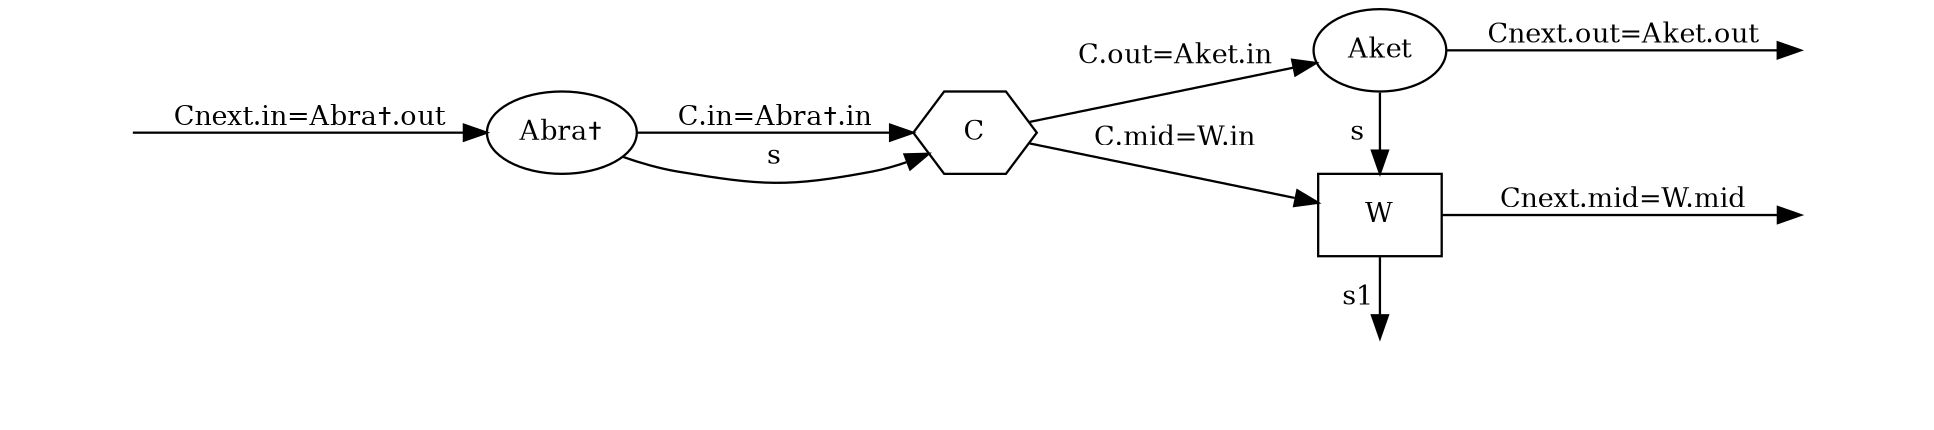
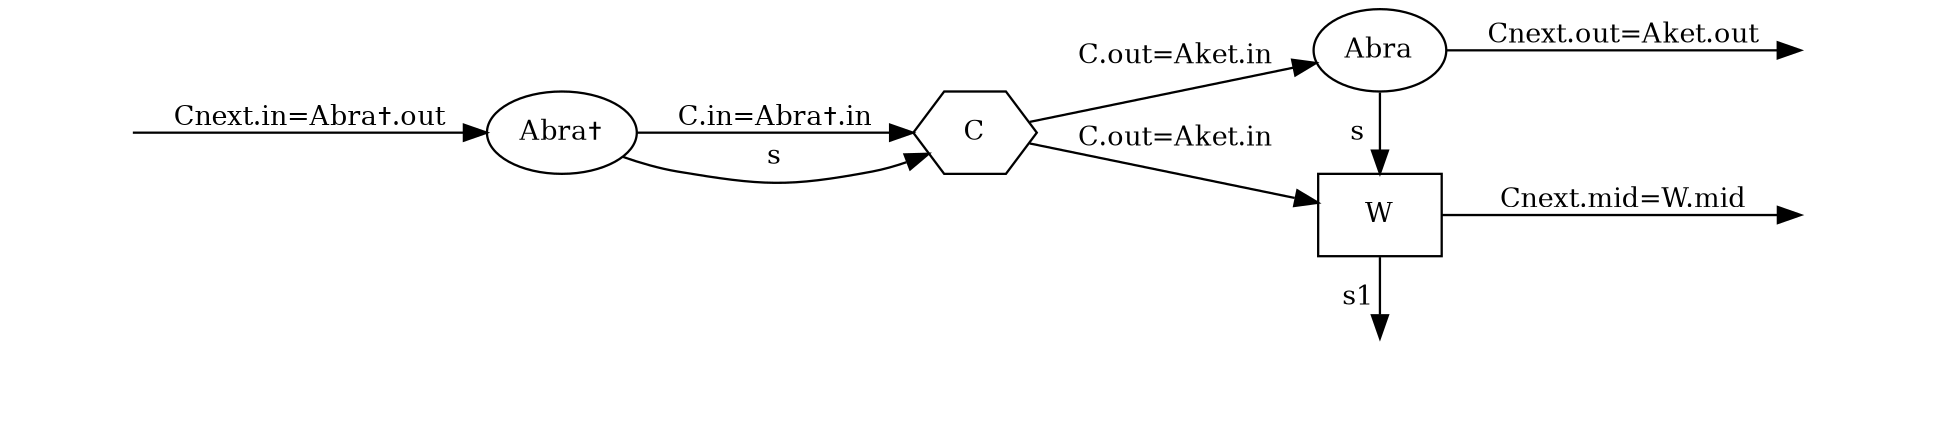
(1380, 50) -> (1380, 50)
(1175, 138) -> (1175, 138)
